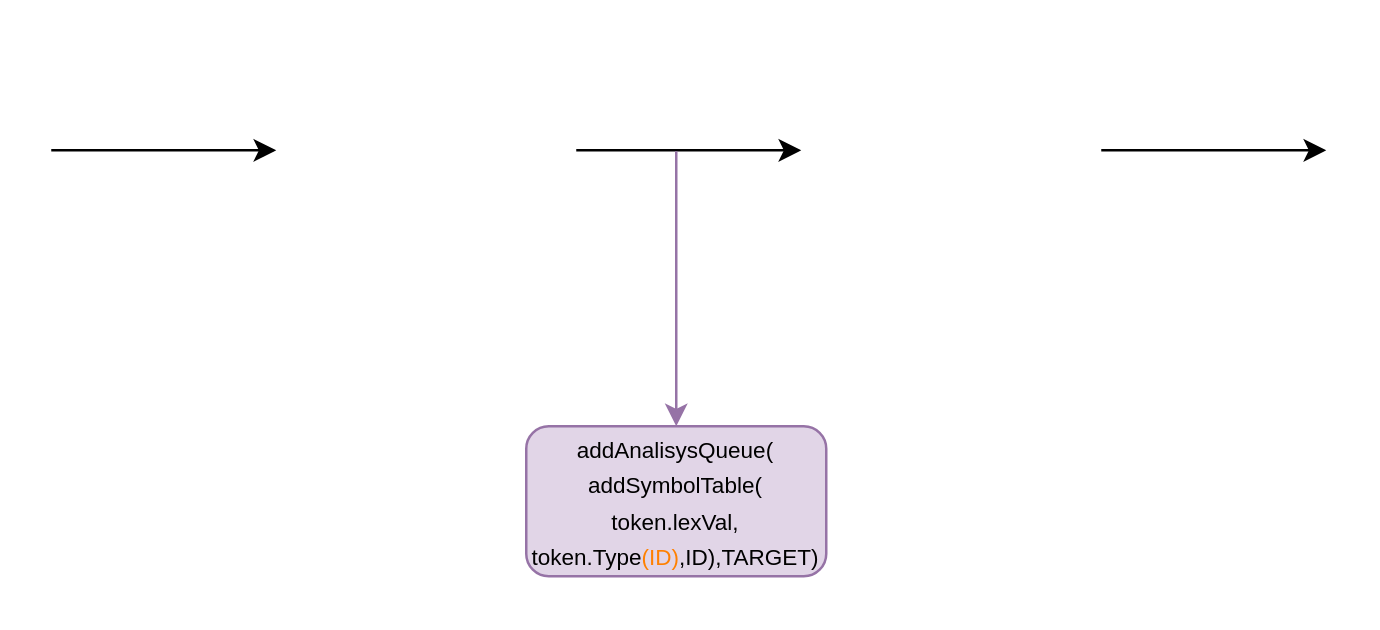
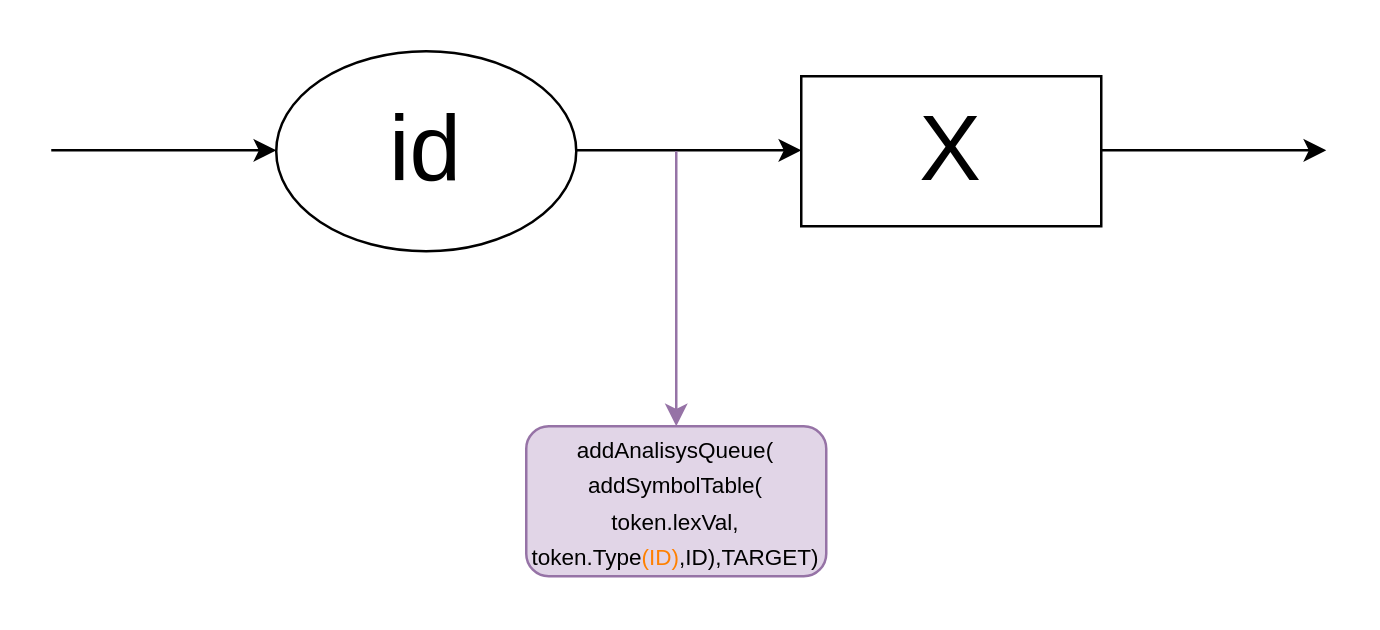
none -> (426, 151)
none -> (951, 151)
